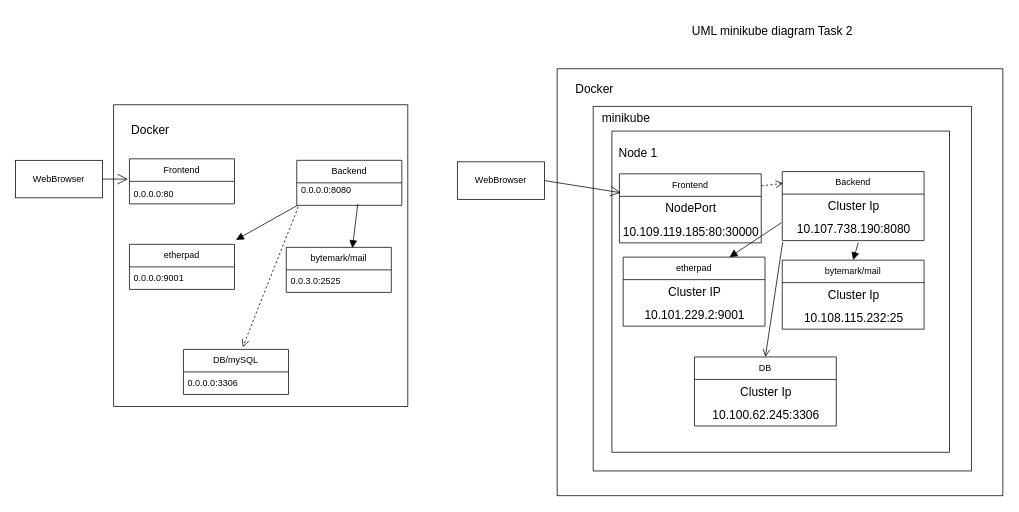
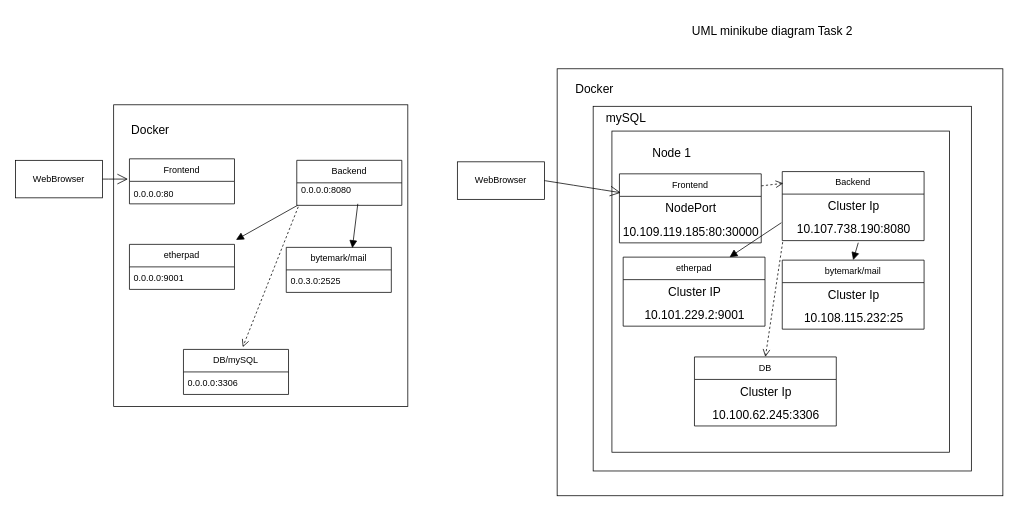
(626, 117) -> (626, 117)
(638, 153) -> (672, 153)
(774, 297) -> (774, 297)
